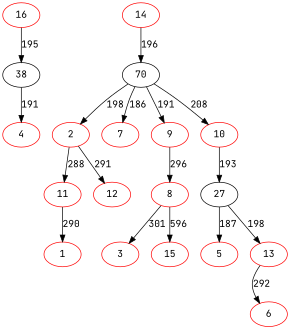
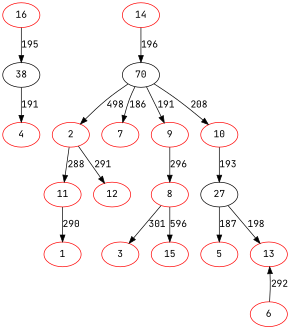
(115, 105) -> (115, 105)
(253, 281) -> (270, 288)
